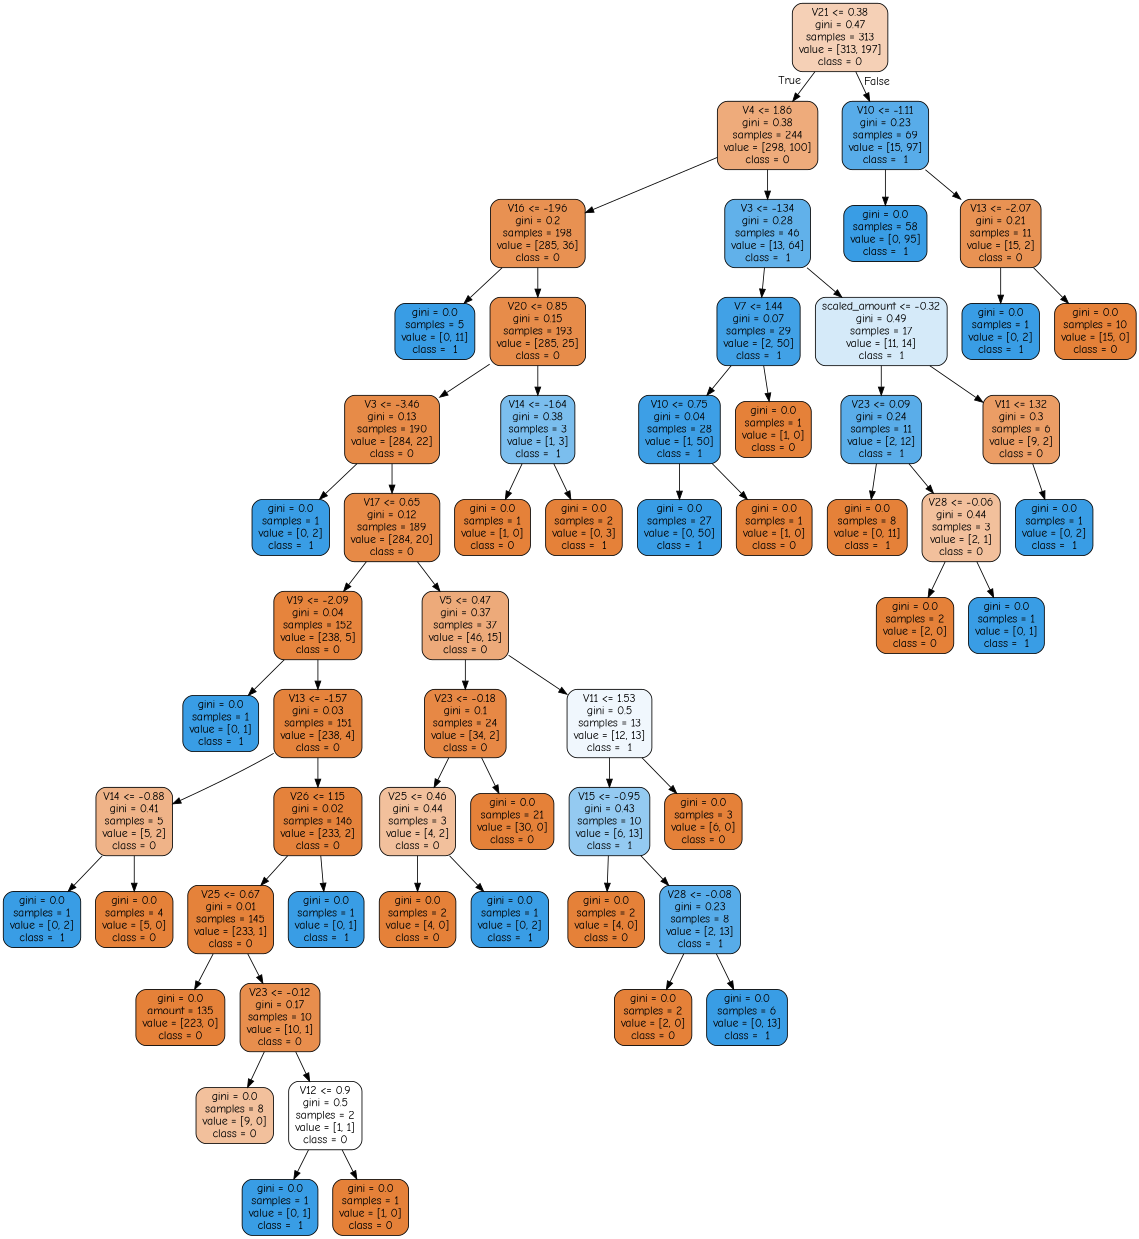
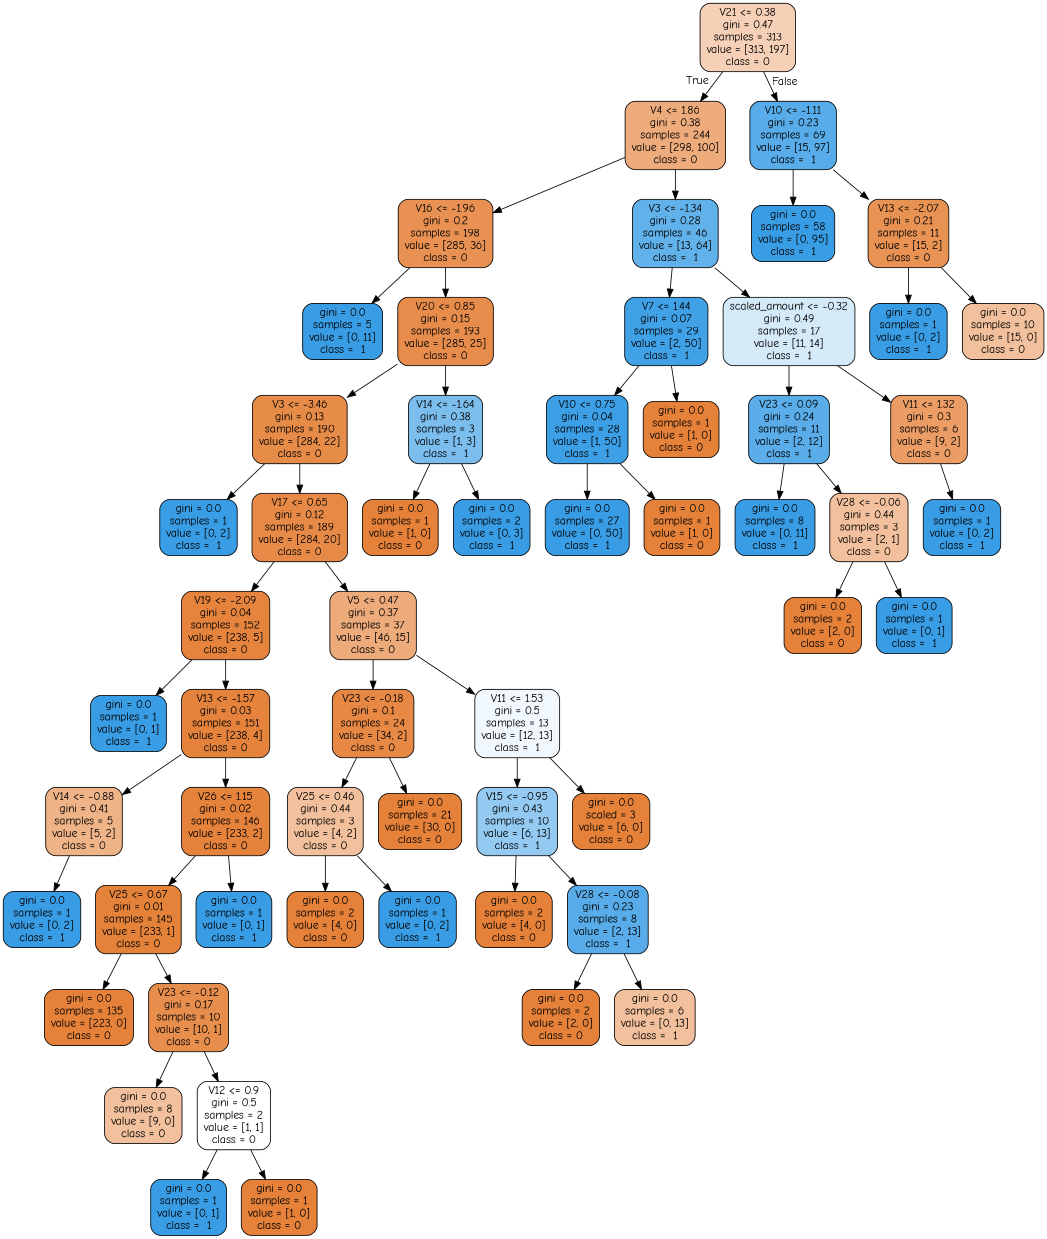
(1095, 332) -> (1003, 332)
(584, 528) -> (492, 528)
(867, 528) -> (775, 528)
(703, 822) -> (611, 822)
(134, 920) -> none
(180, 1018) -> (89, 1018)
(747, 1018) -> (655, 1018)
